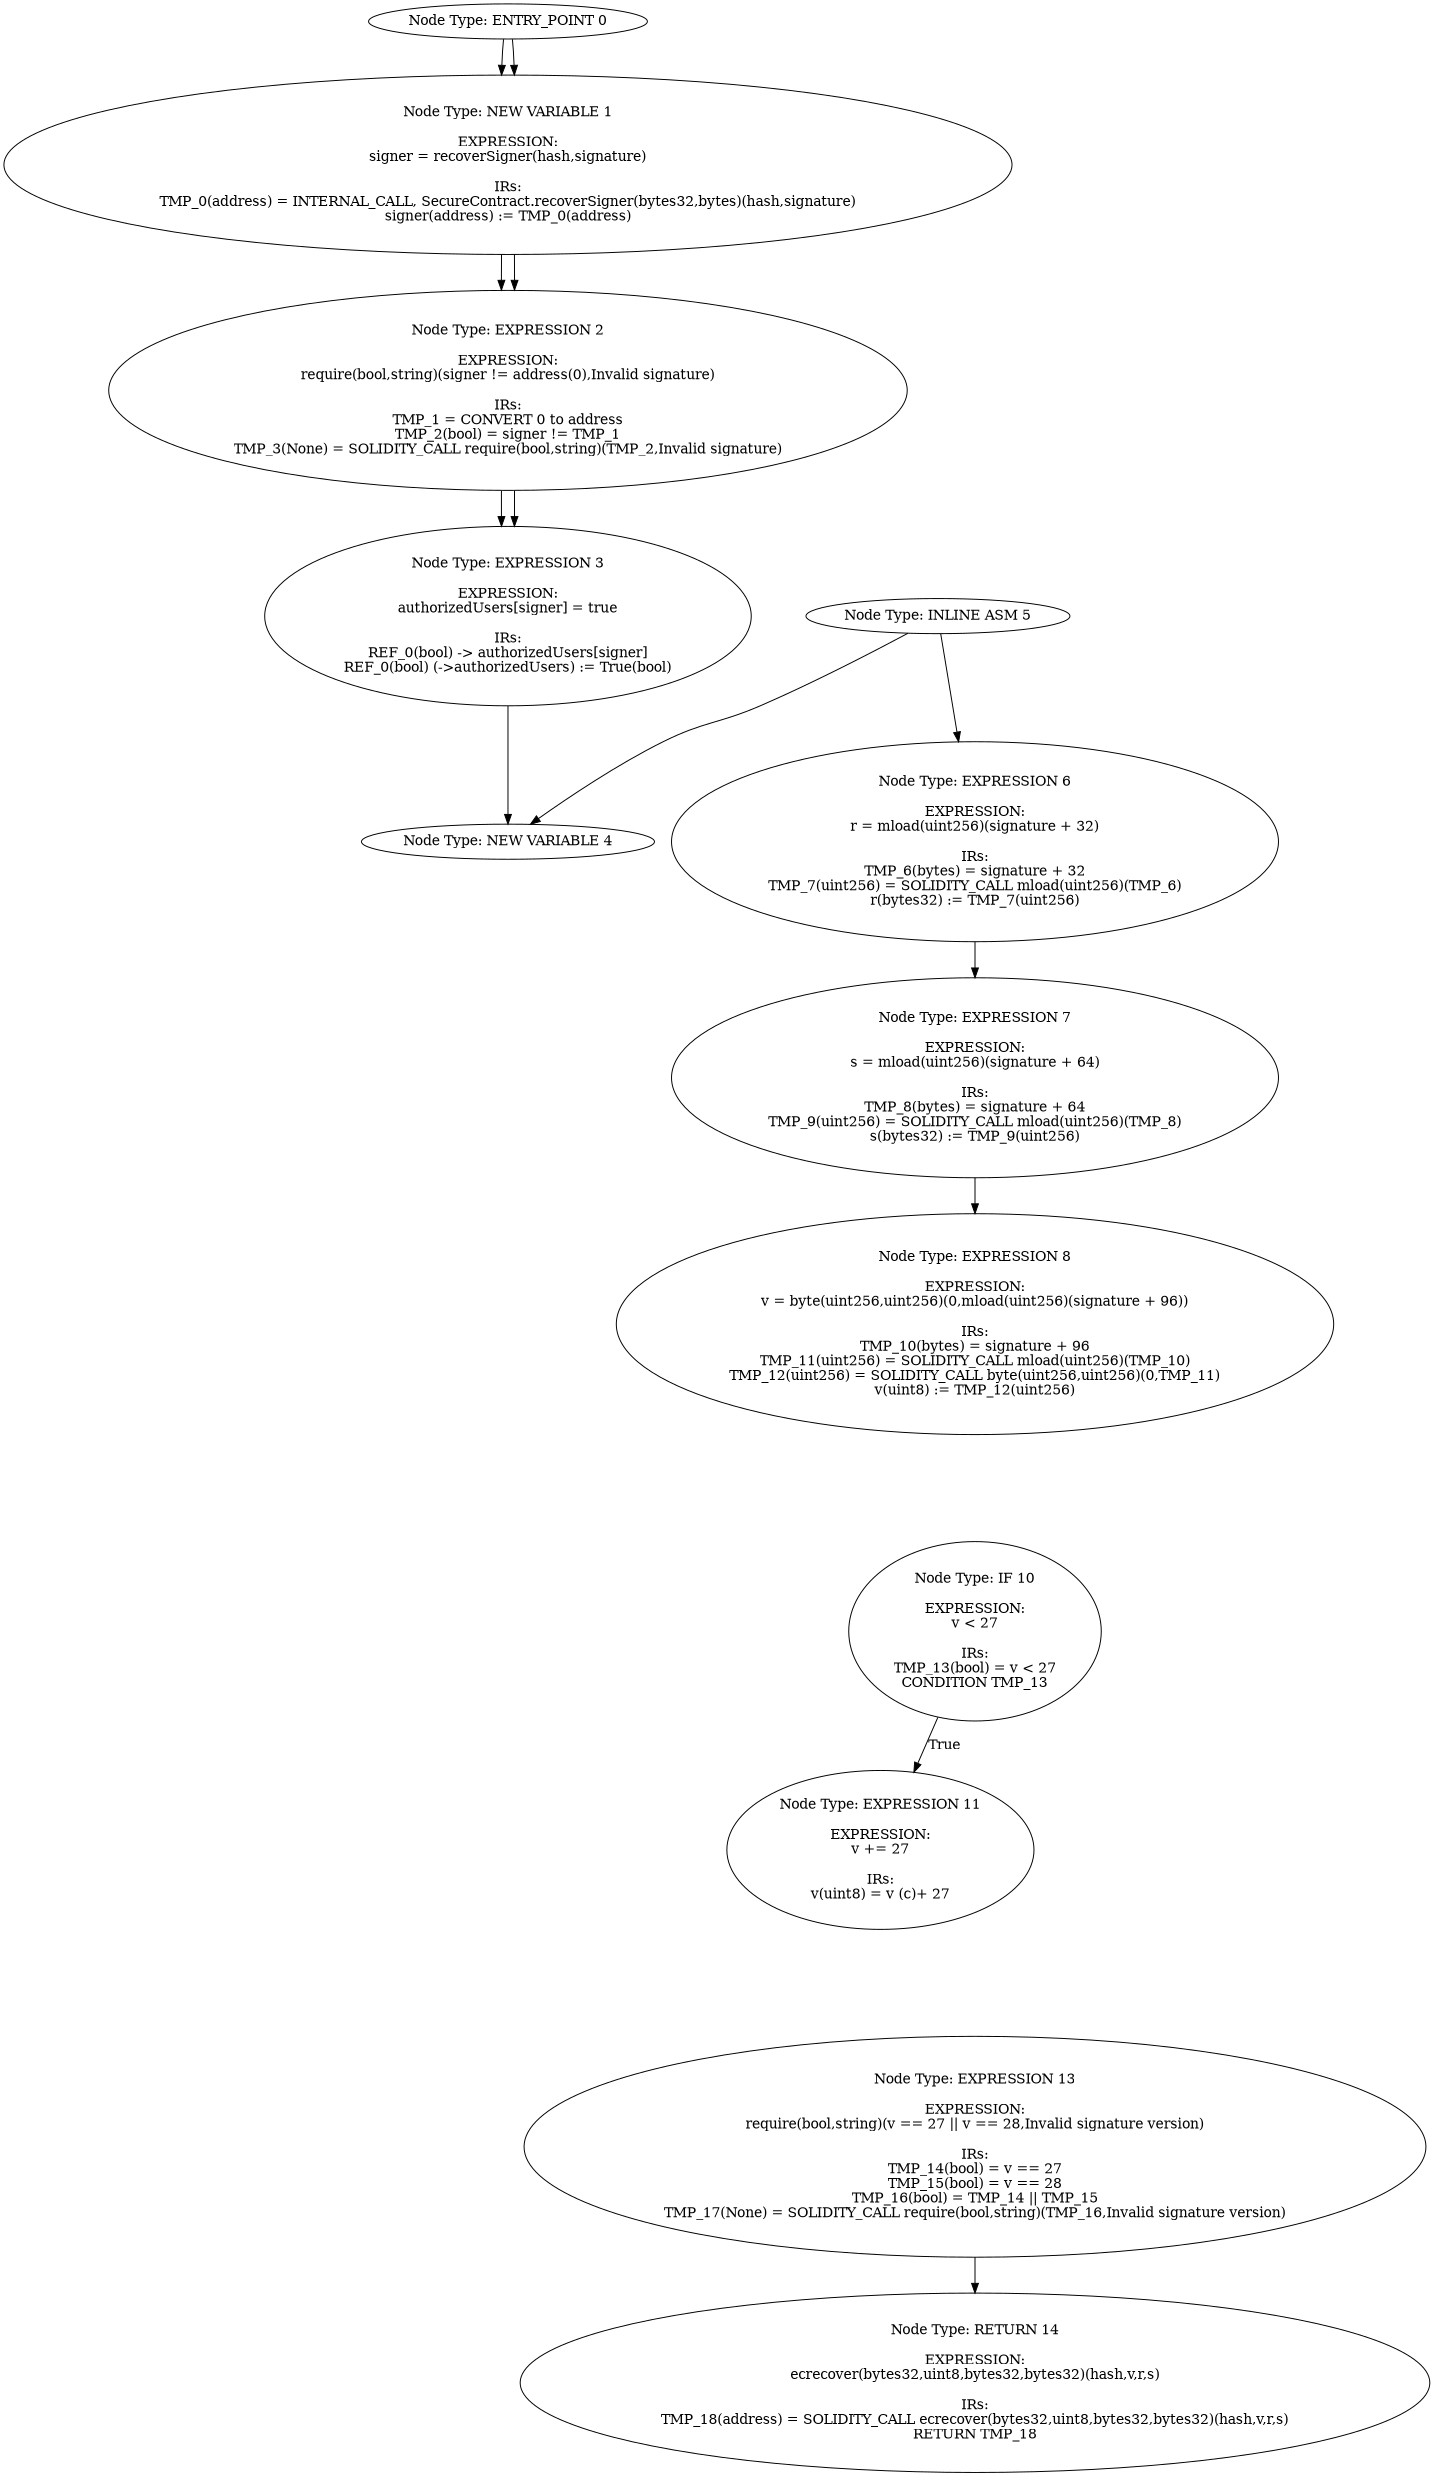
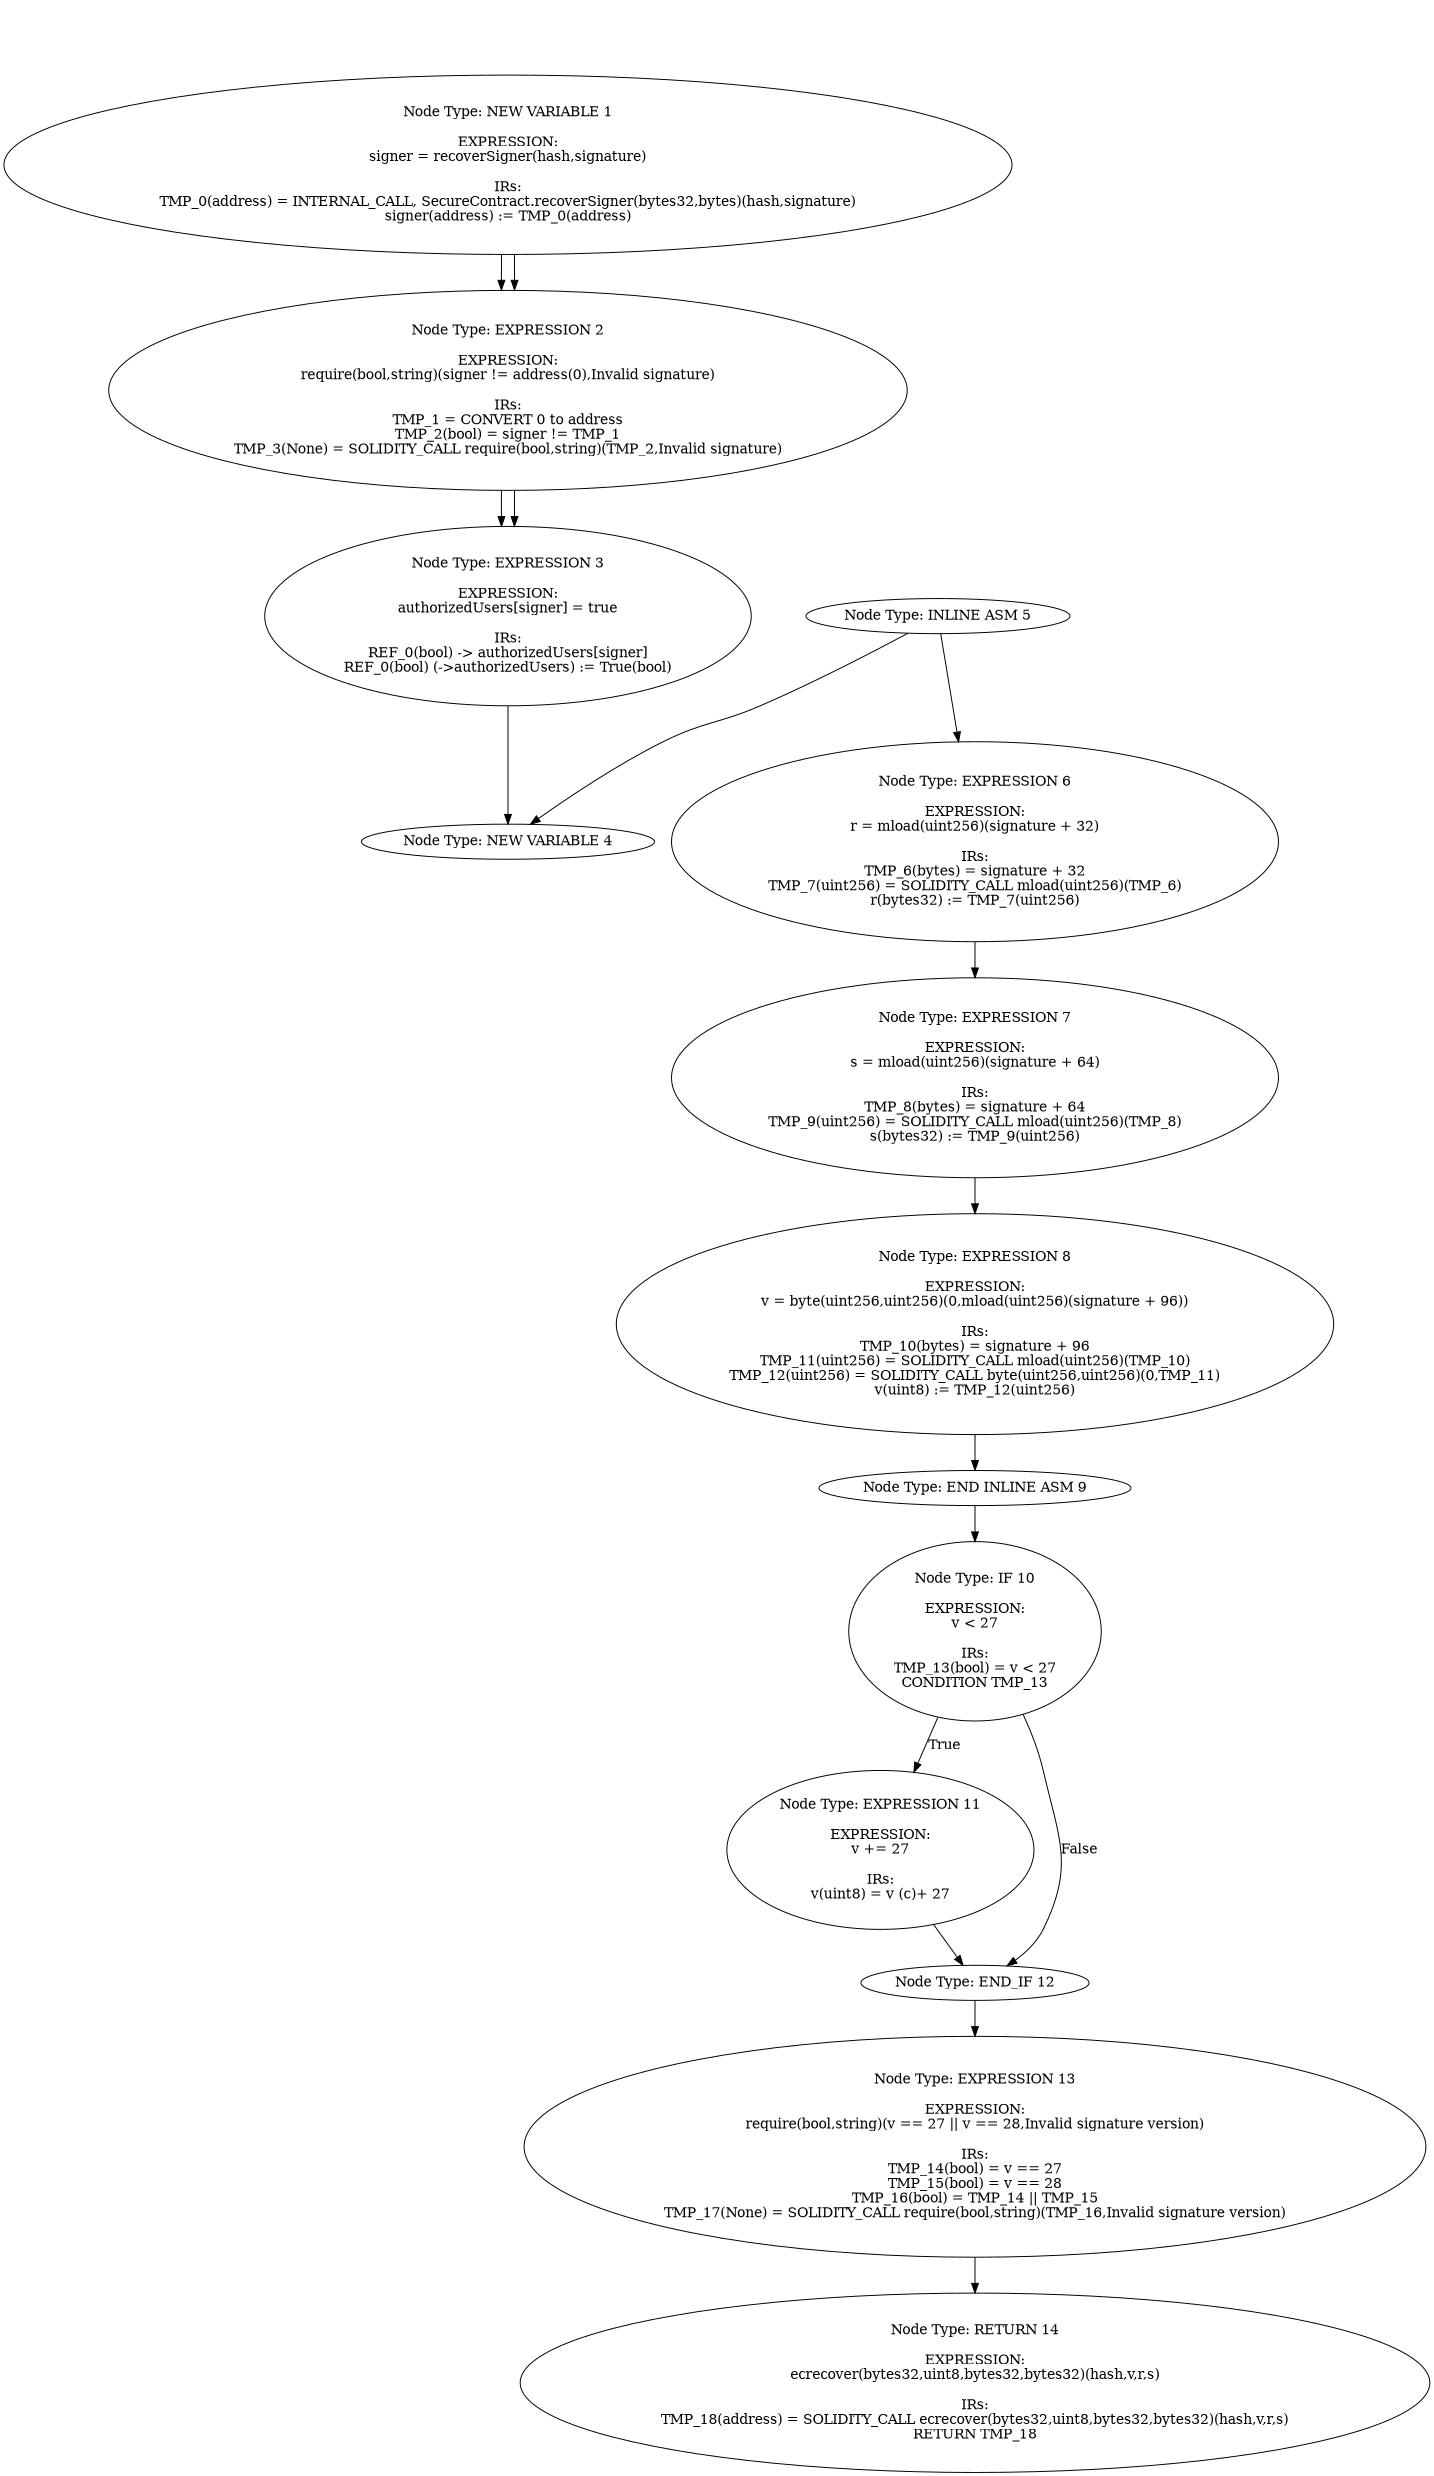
(508, 21) -> none
none -> (975, 1488)
none -> (975, 1983)
